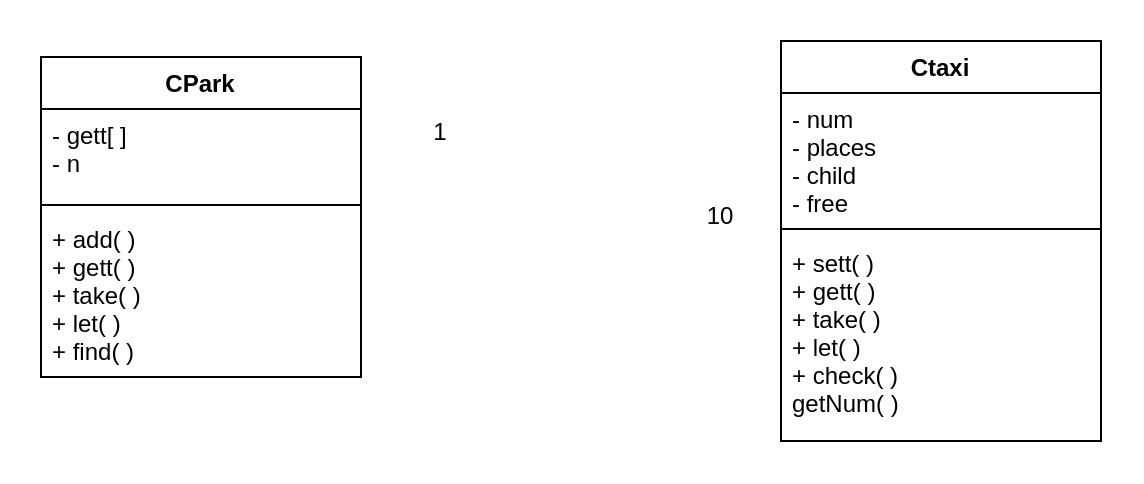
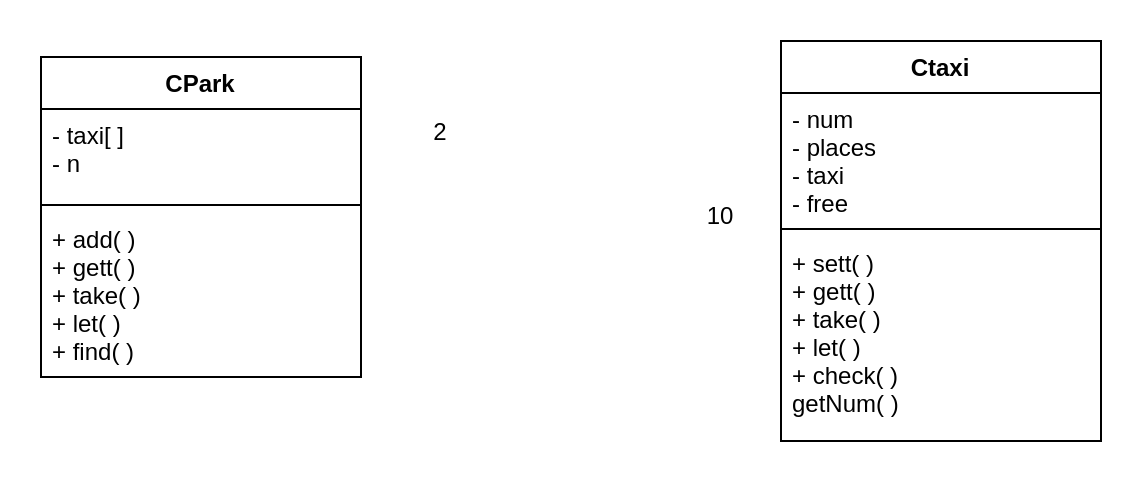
(822, 120) -> (822, 120)
(441, 133) -> (441, 133)
(106, 136) -> (103, 136)
